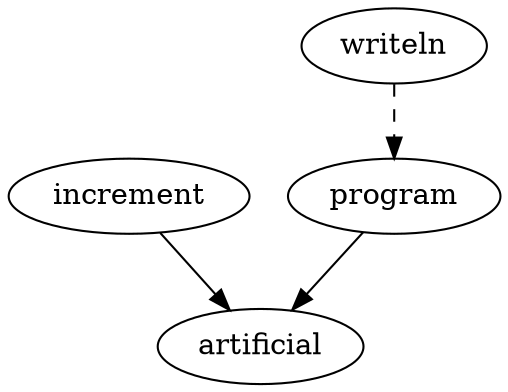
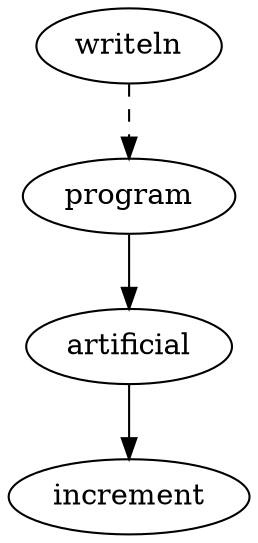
(188, 264) -> (129, 411)
